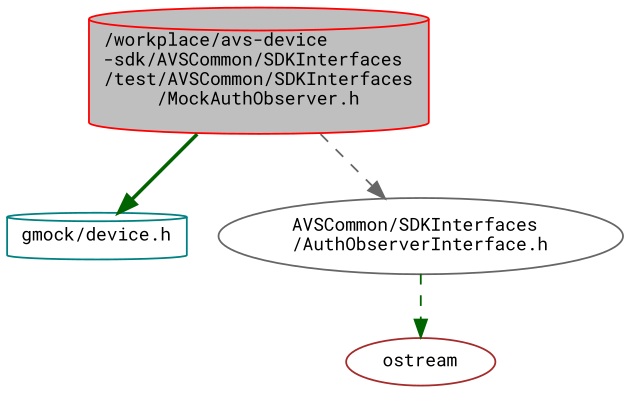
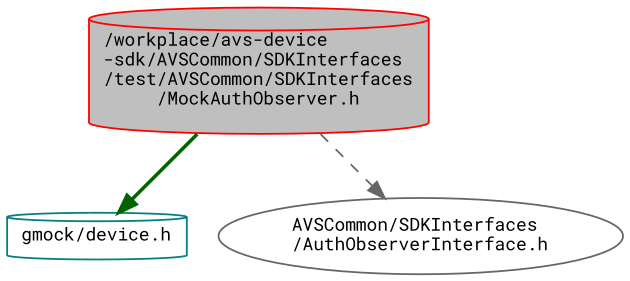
(421, 362) -> none
